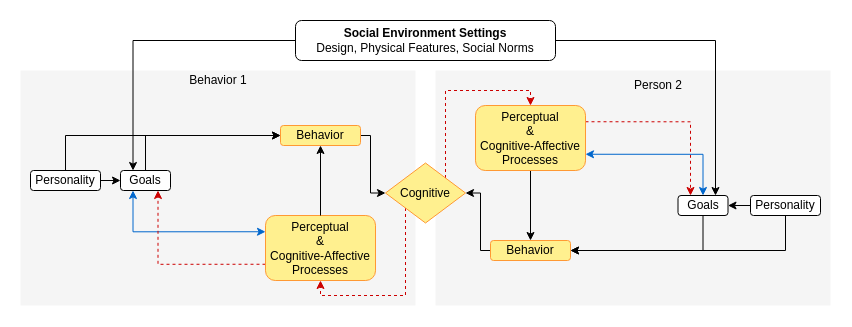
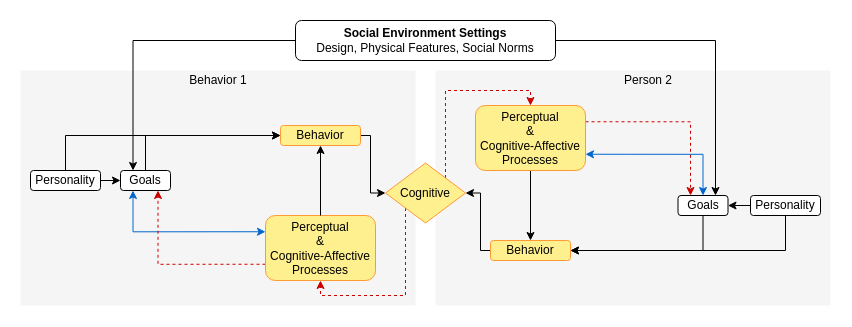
(658, 86) -> (648, 81)
